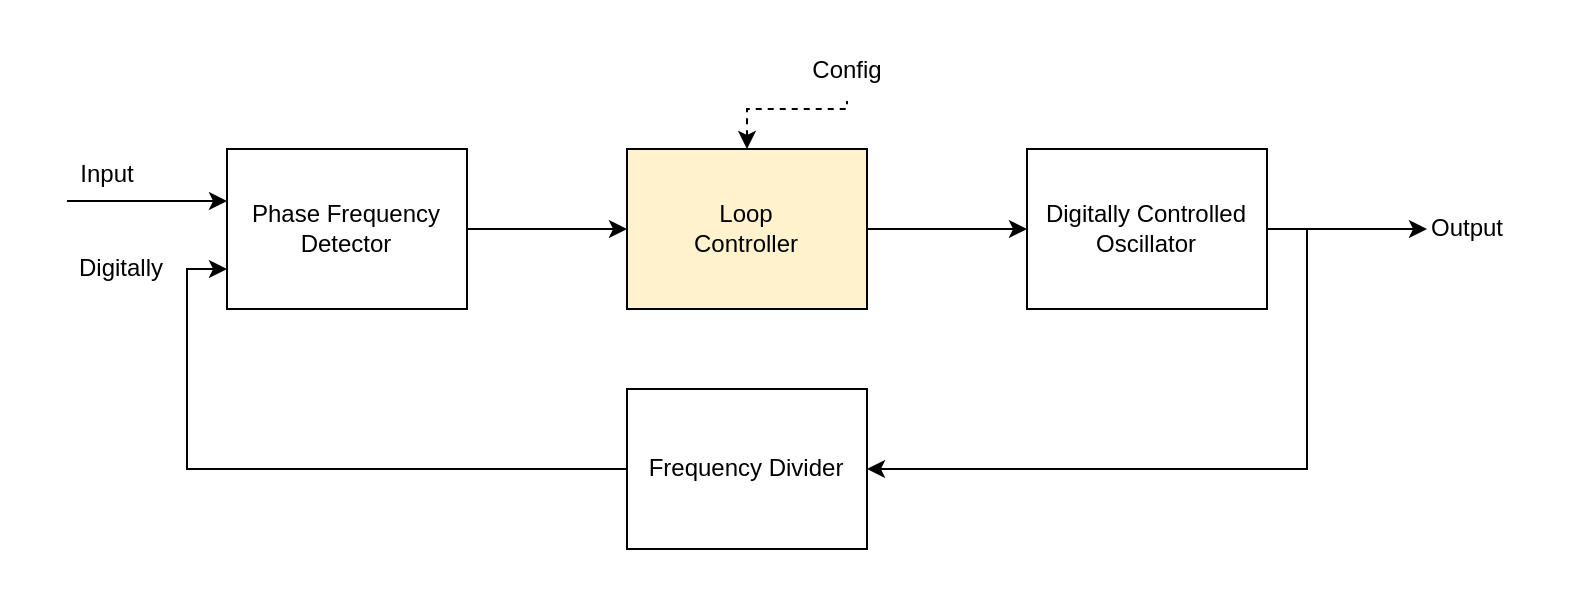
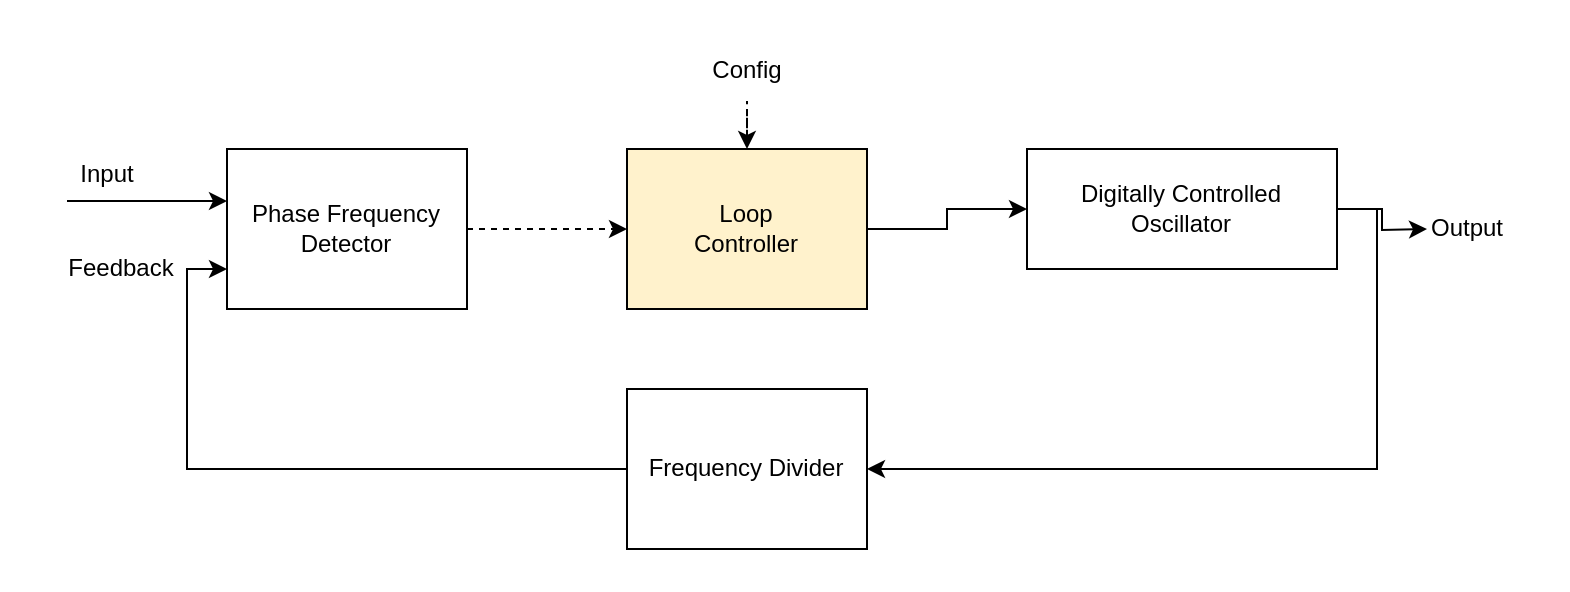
(847, 71) -> (747, 71)
(540, 229) -> (540, 229)
(1147, 229) -> (1182, 209)
(122, 269) -> (122, 269)
